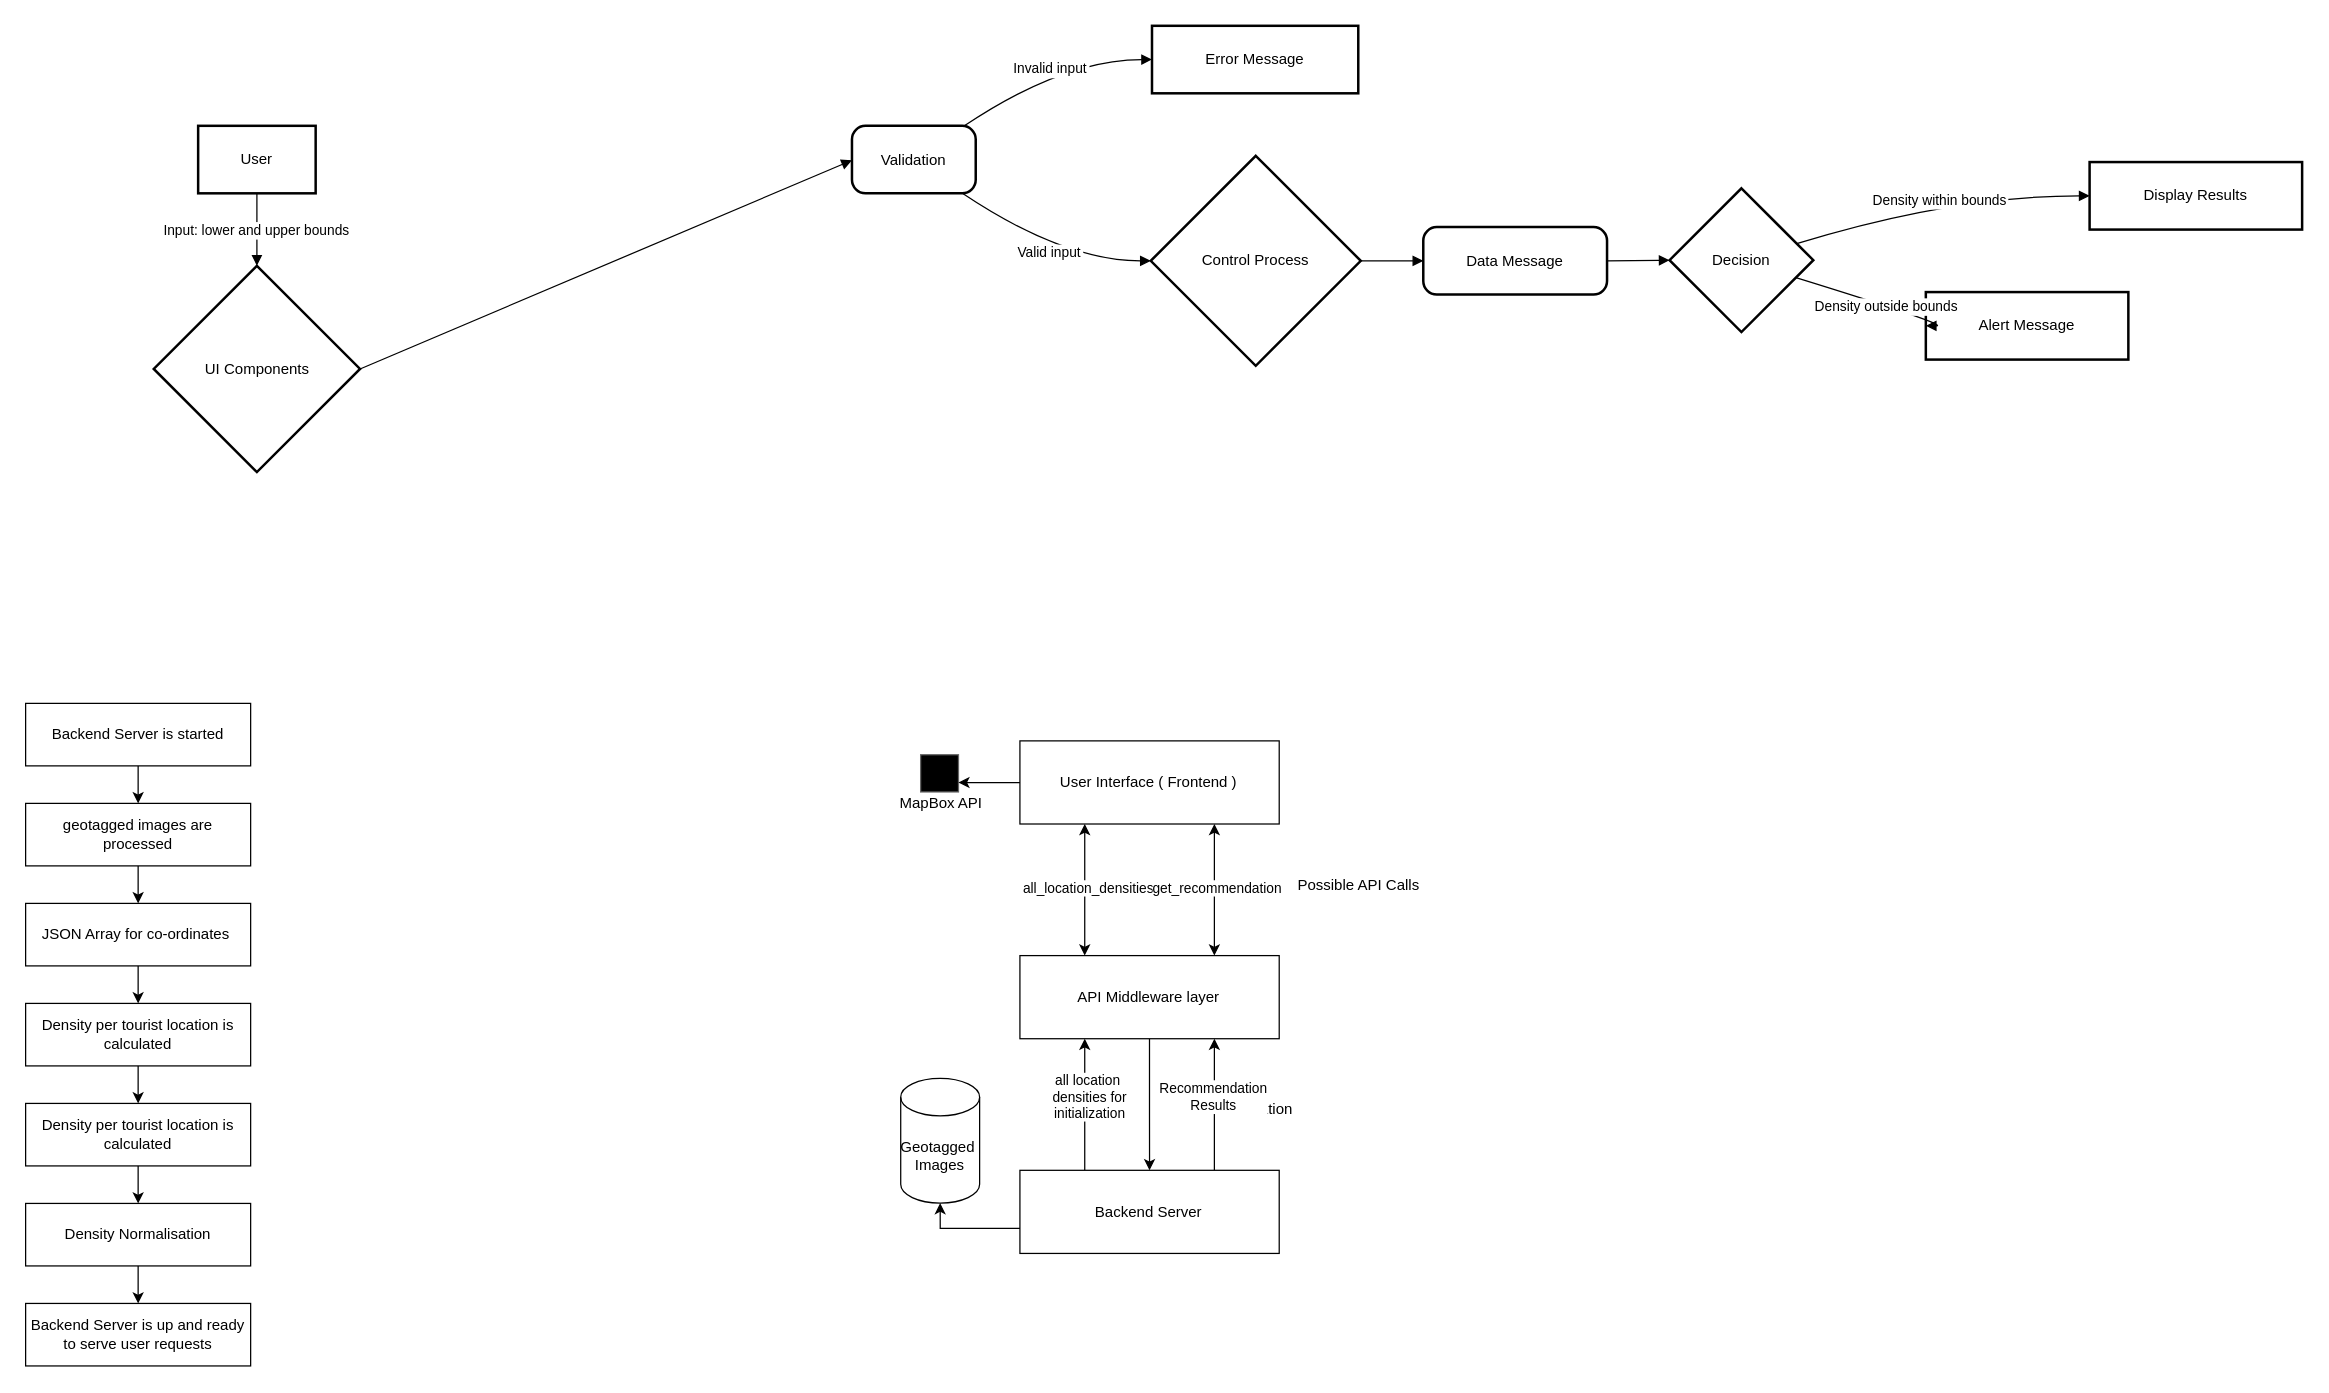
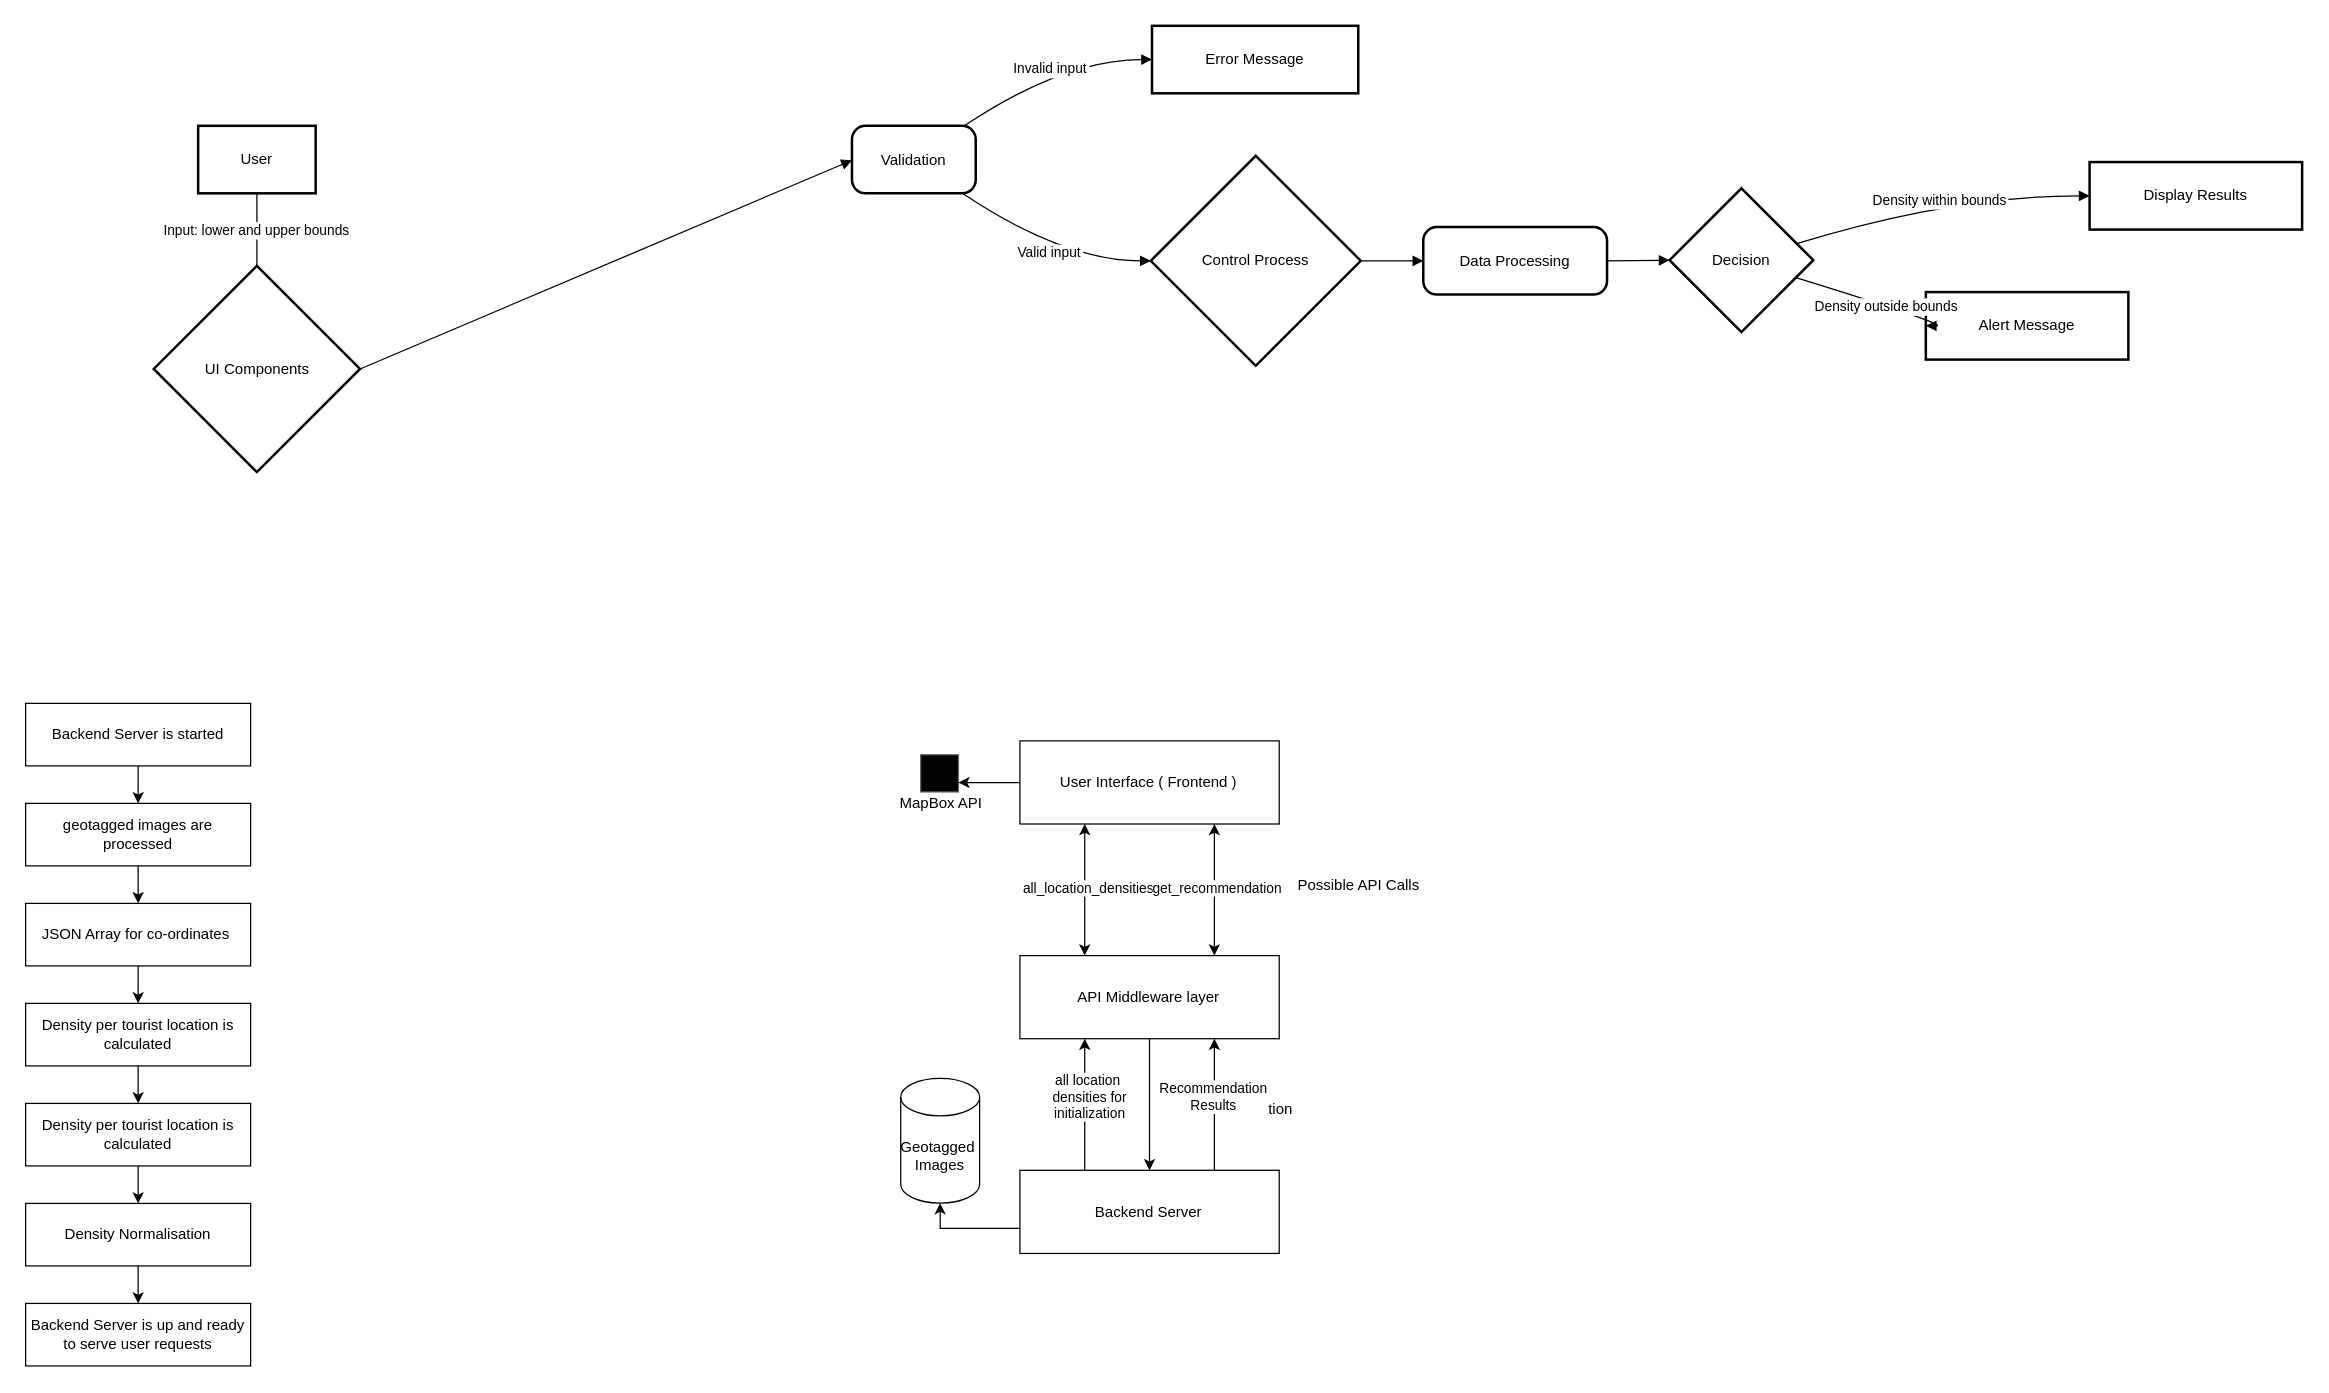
(257, 254) -> (257, 258)
(1514, 261) -> (1514, 261)
